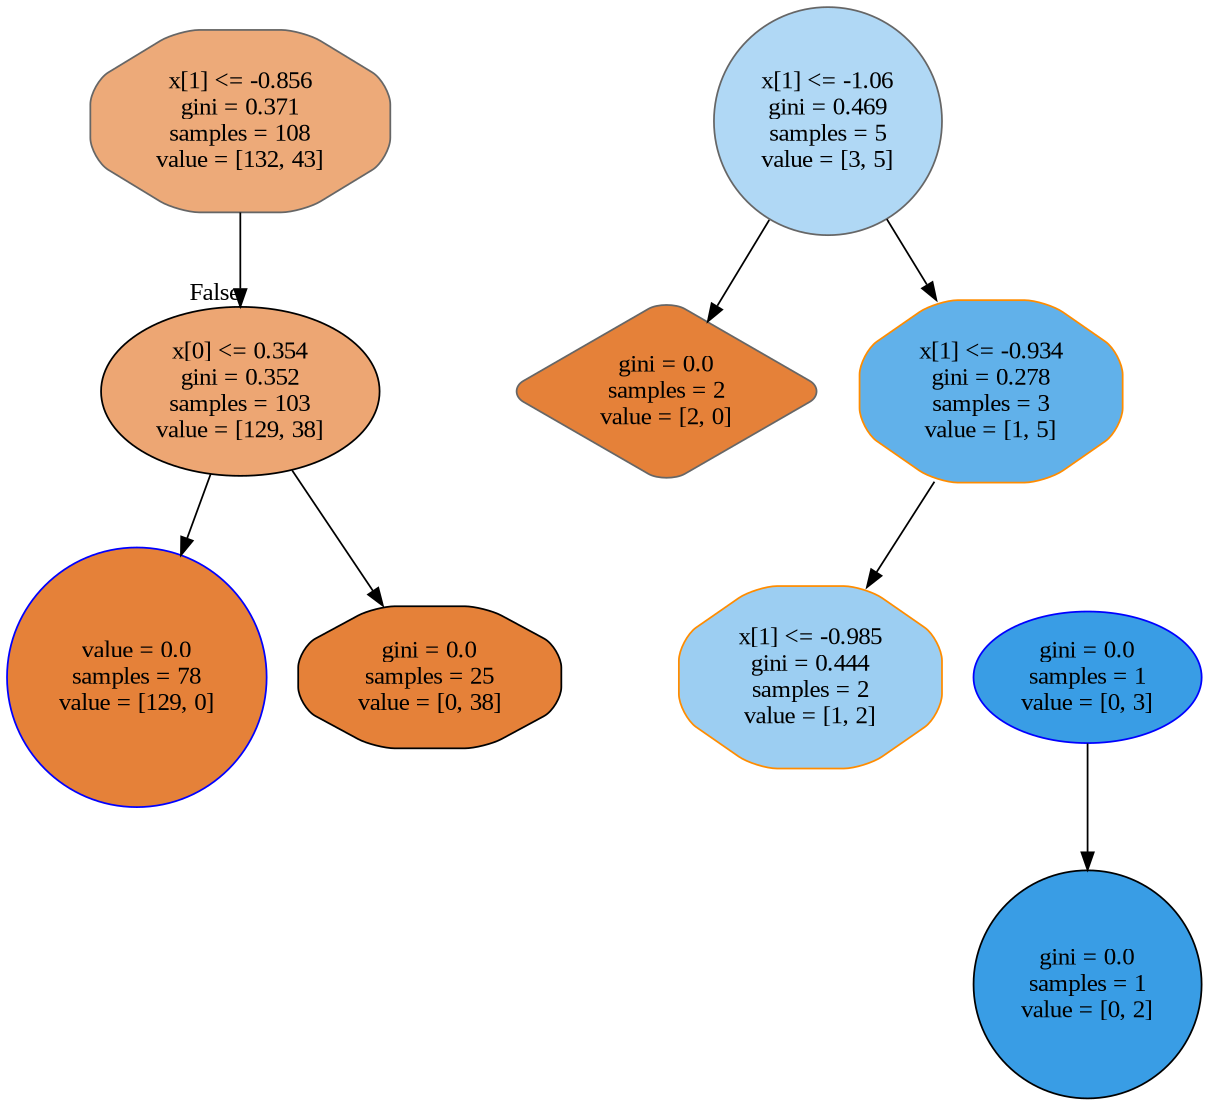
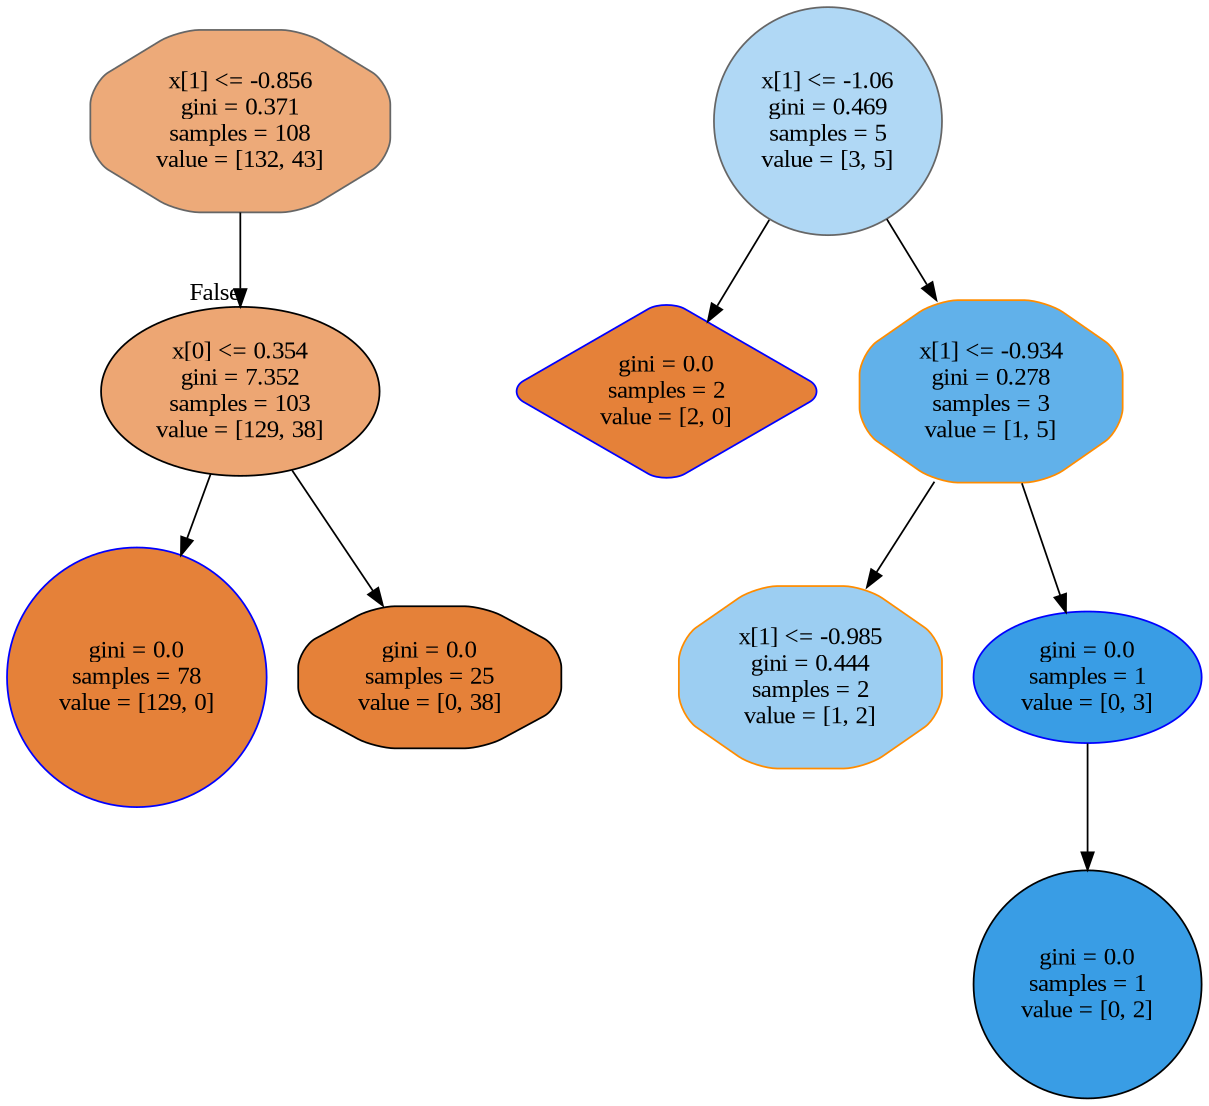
(240, 391) -> (240, 391)
(667, 391) -> (667, 391)
none -> (1041, 539)
(137, 677) -> (137, 677)
